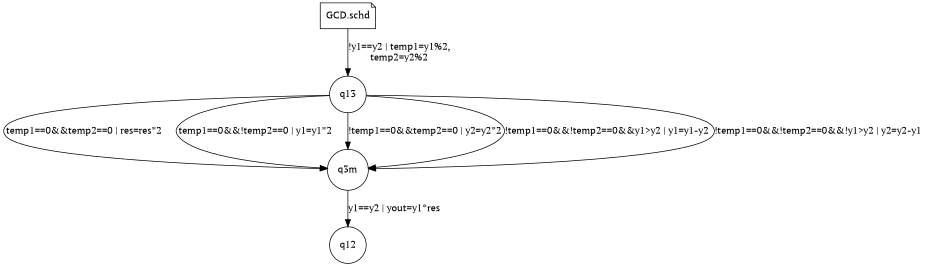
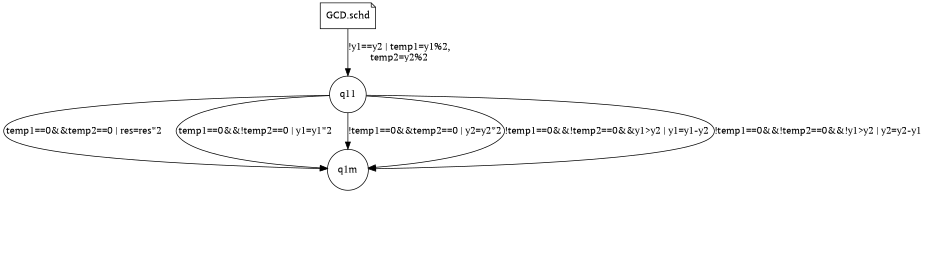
(348, 94) -> (348, 94)
(348, 170) -> (348, 170)
(348, 245) -> none
